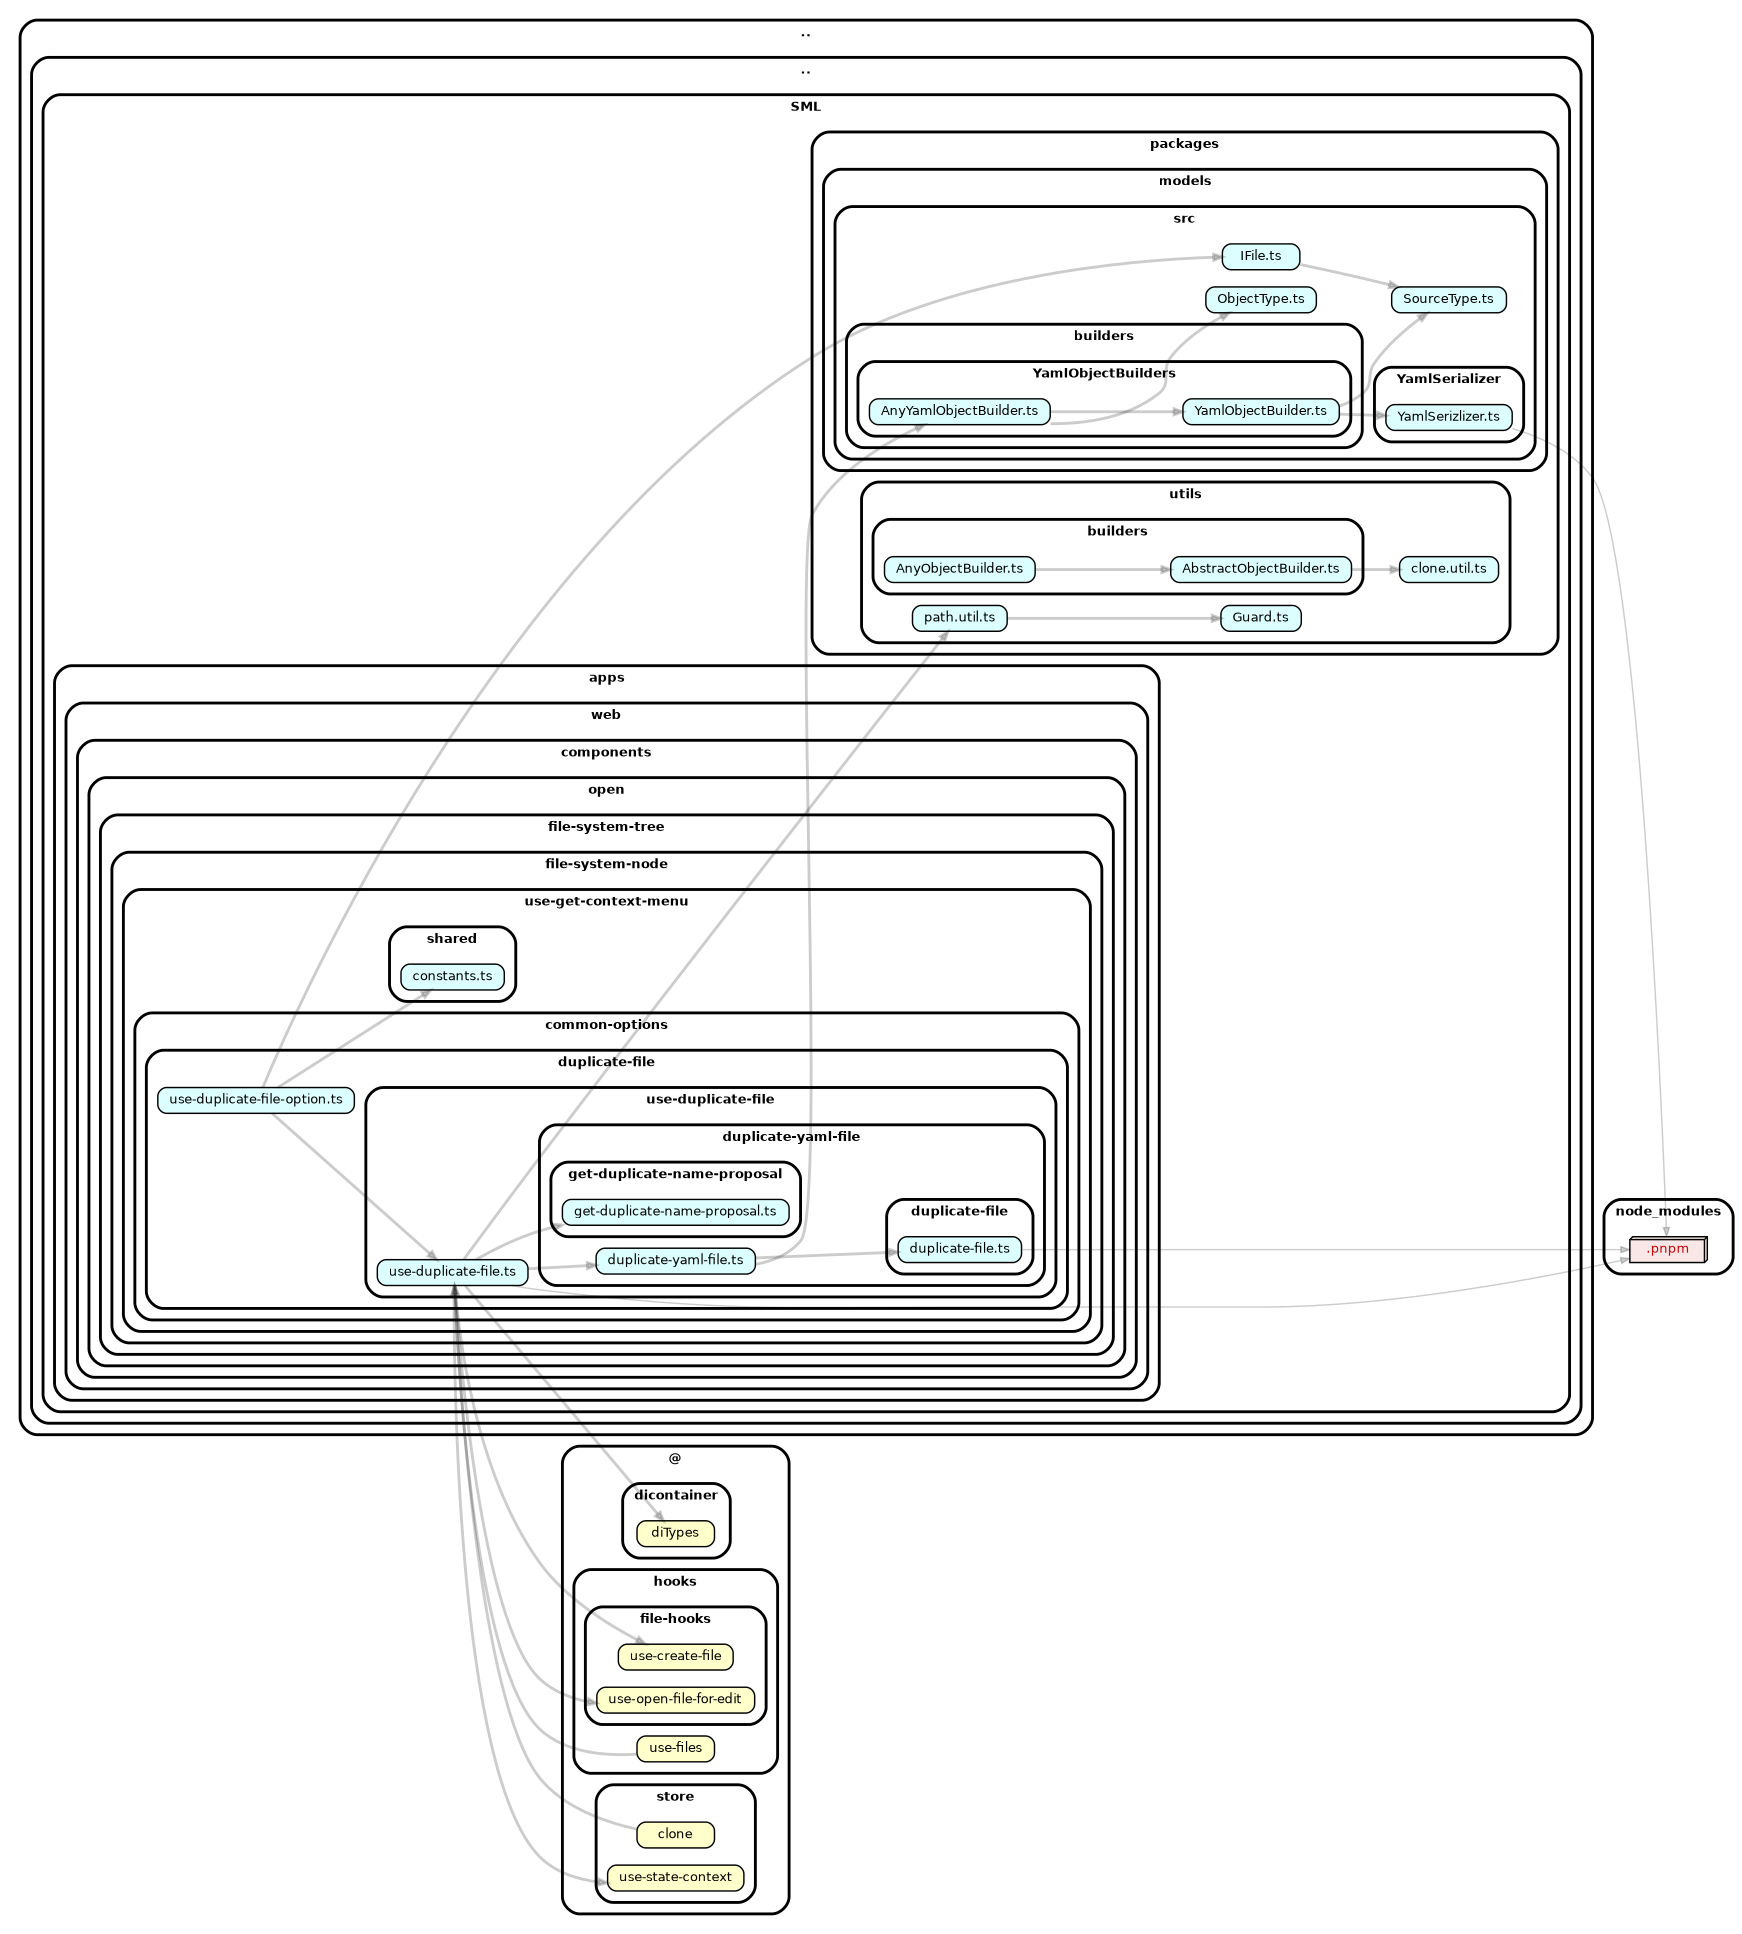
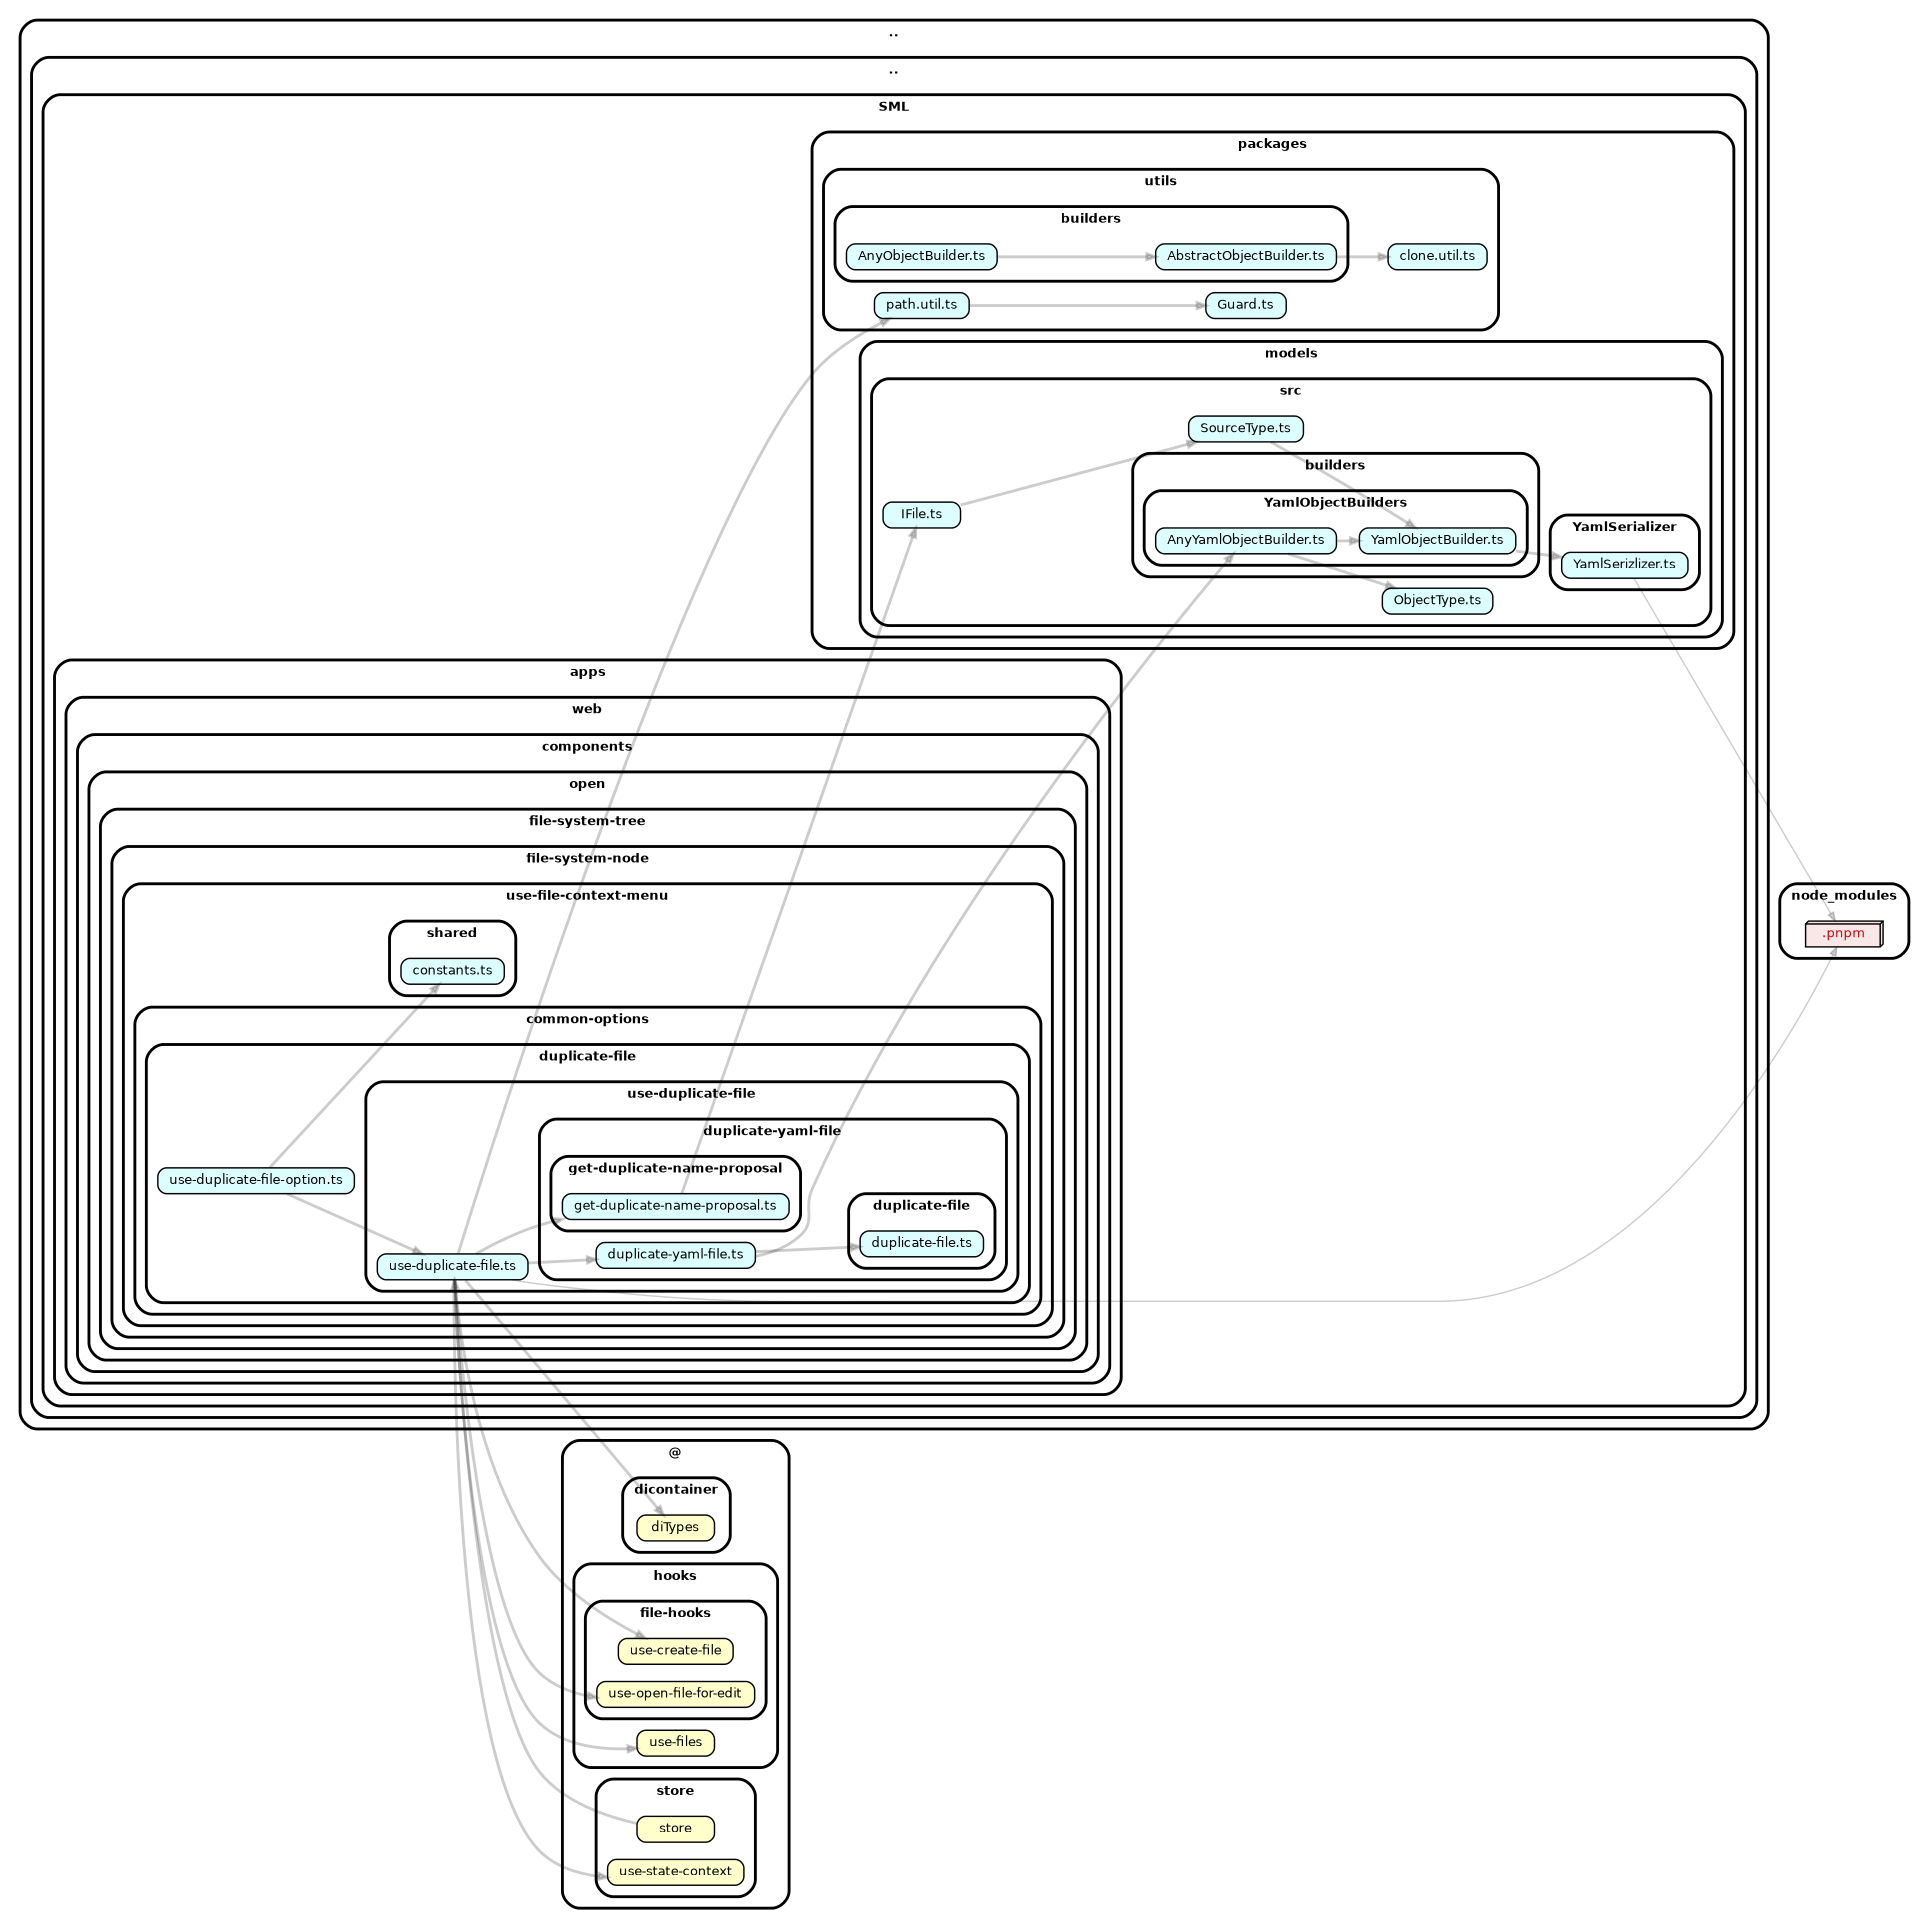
(1379, 356) -> (1340, 482)
(620, 522) -> (797, 865)
(607, 902) -> (588, 897)
(1321, 1250) -> none
(510, 1675) -> (507, 1661)
(676, 1835) -> (676, 1829)
